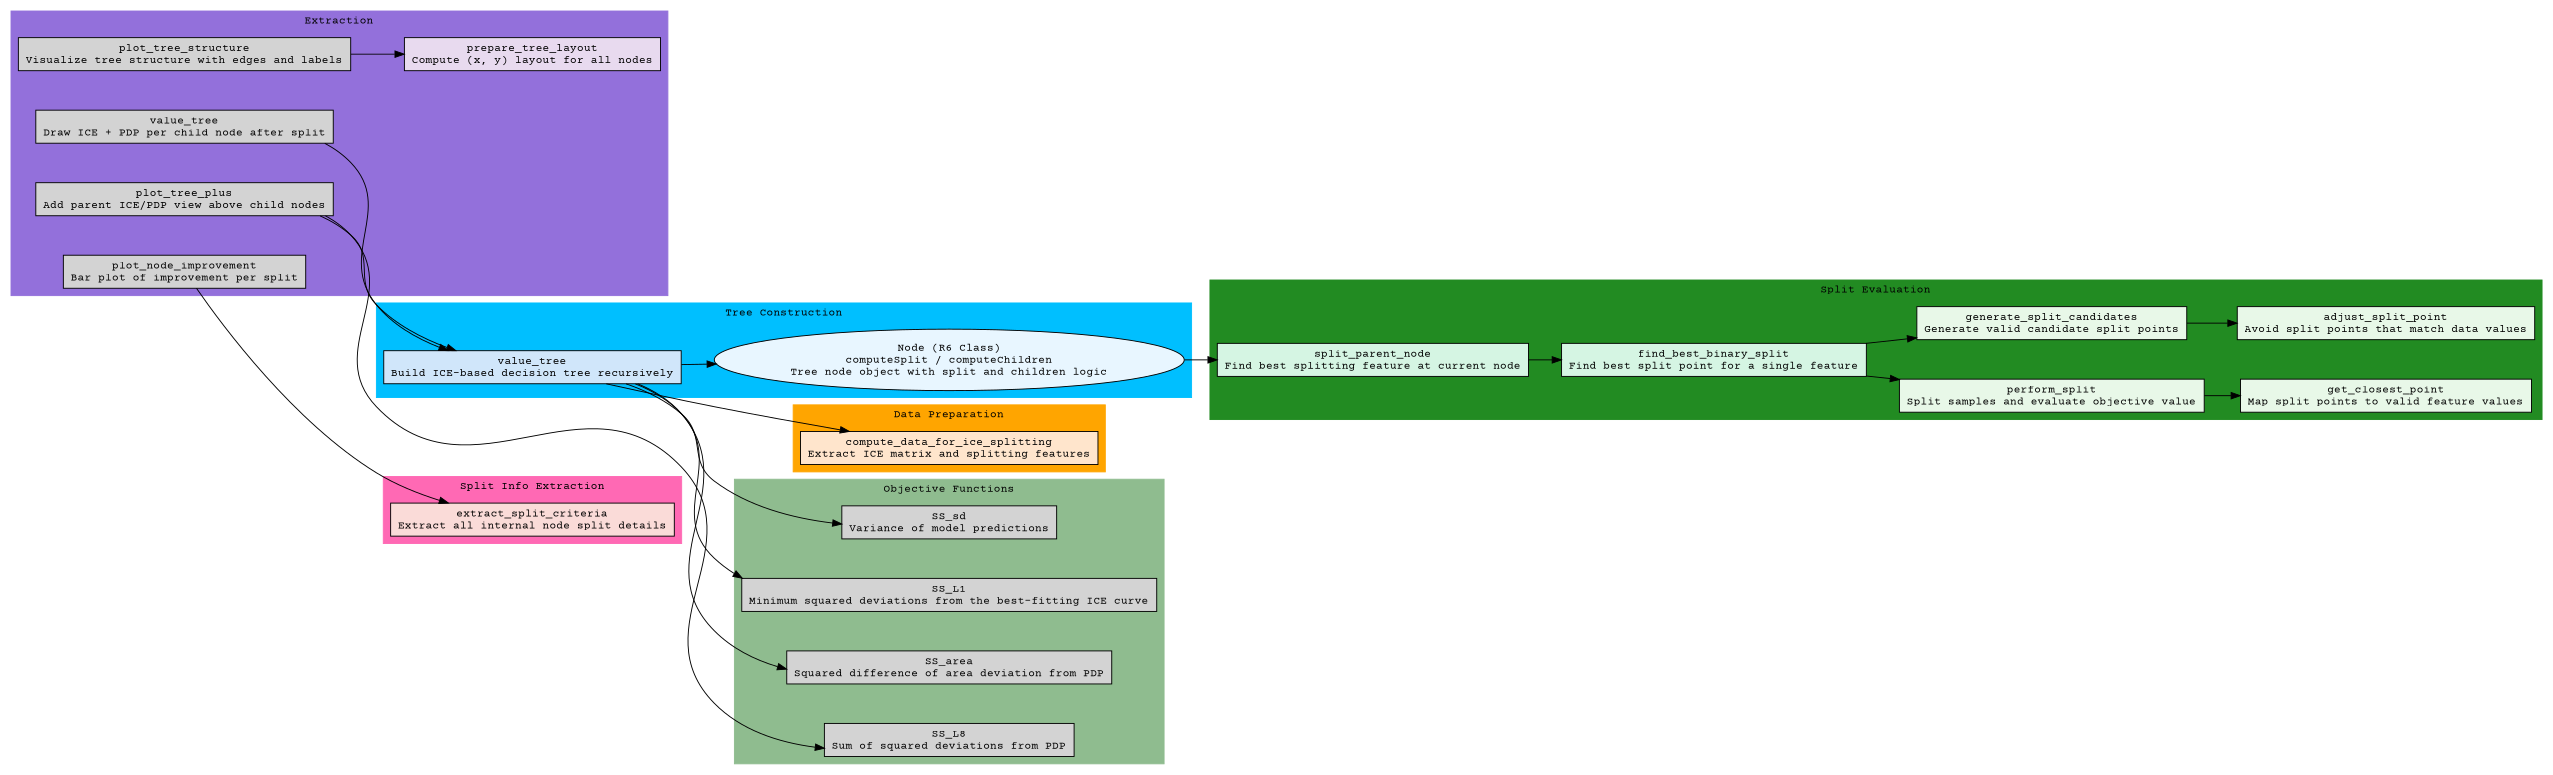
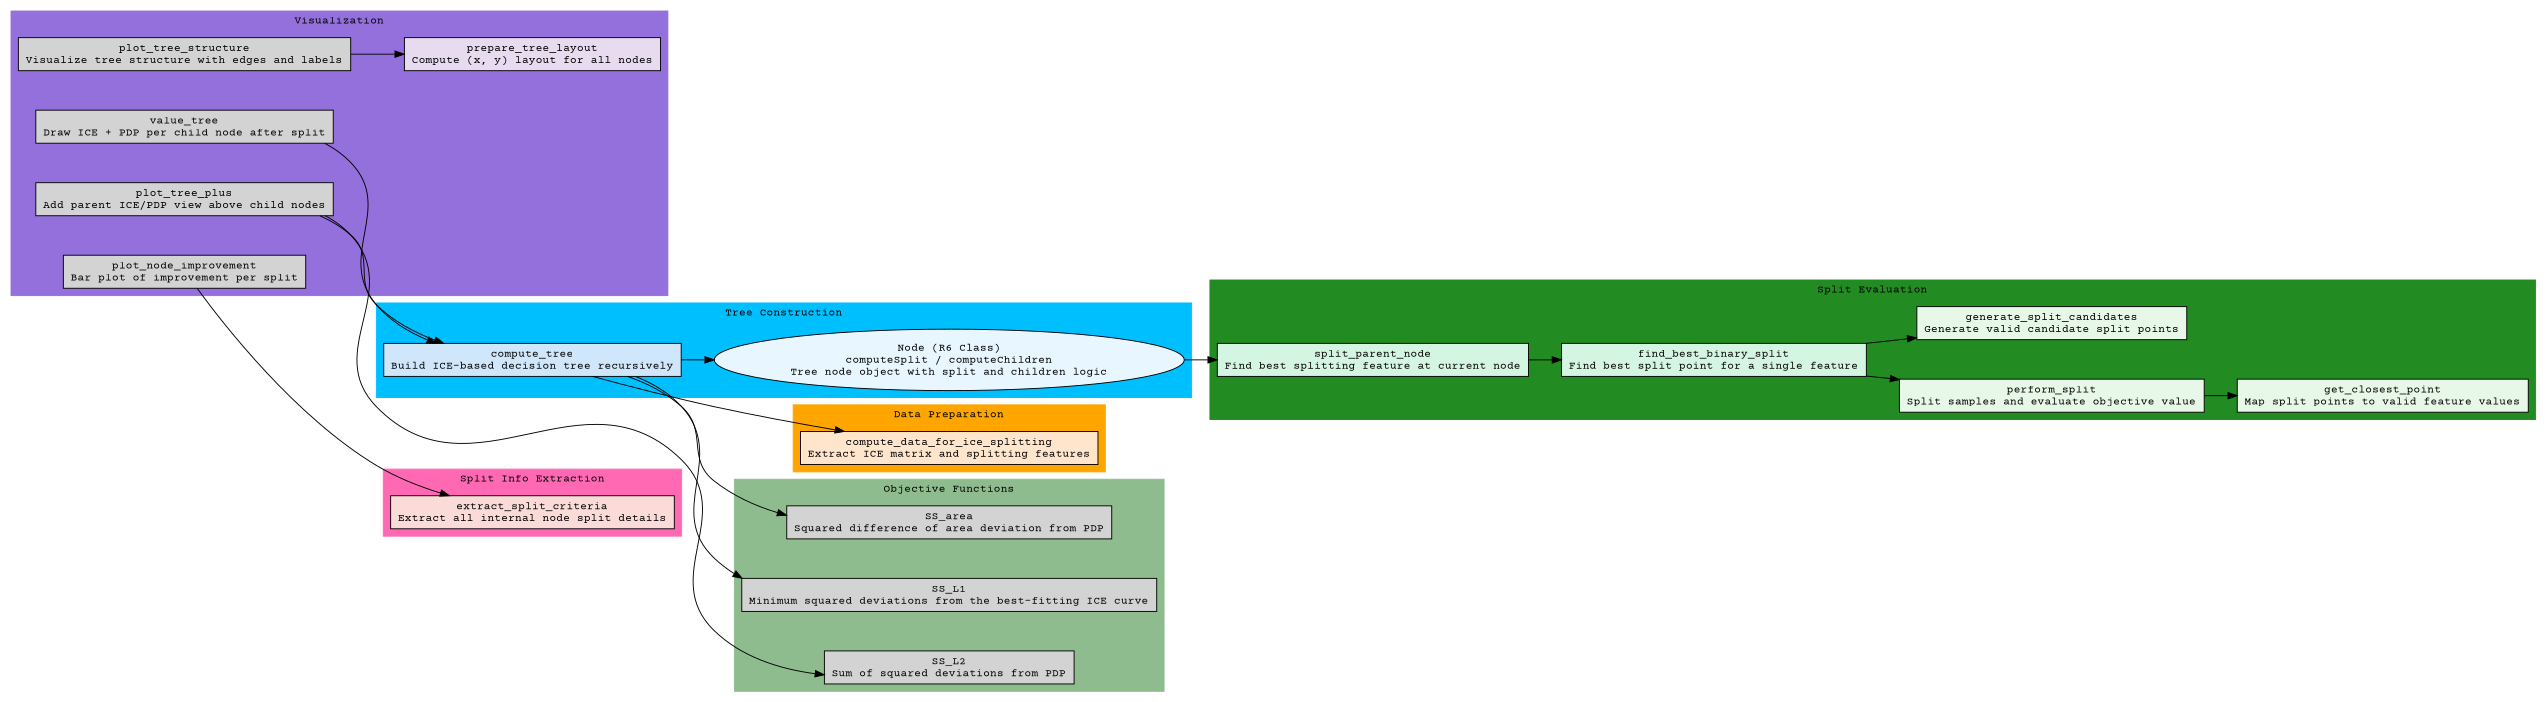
(339, 21) -> (339, 21)
(2386, 323) -> none
(532, 367) -> (532, 360)
(949, 522) -> none
(949, 740) -> (949, 667)
